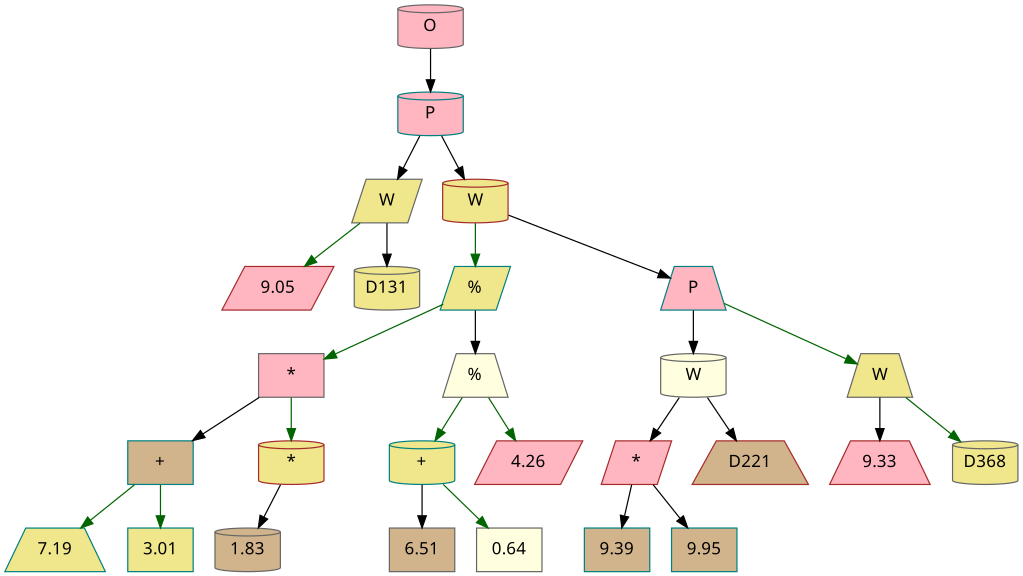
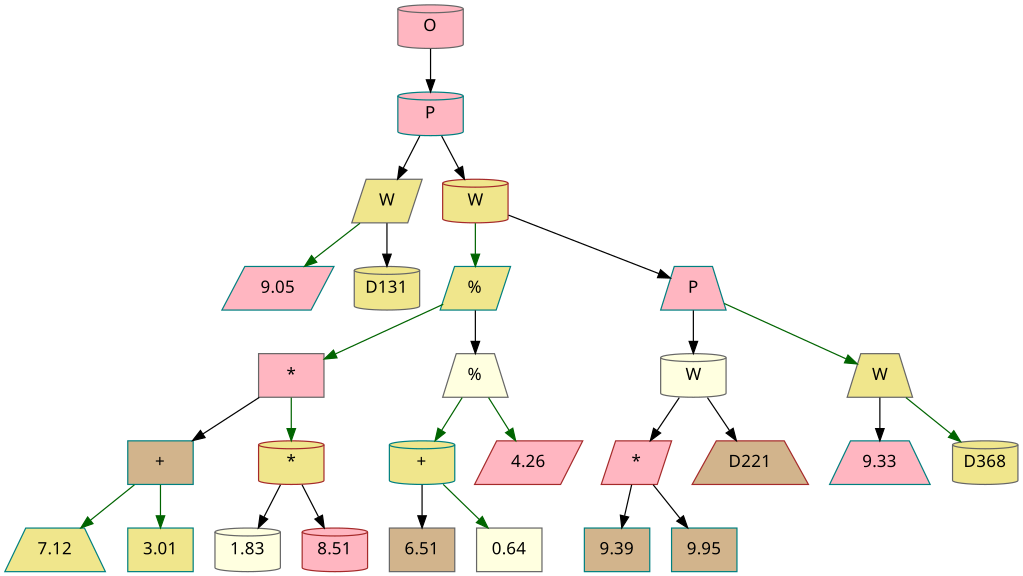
(278, 288) -> (278, 288)
(880, 463) -> (880, 463)
(55, 550) -> (55, 550)
(248, 550) -> (248, 550)
none -> (335, 550)
